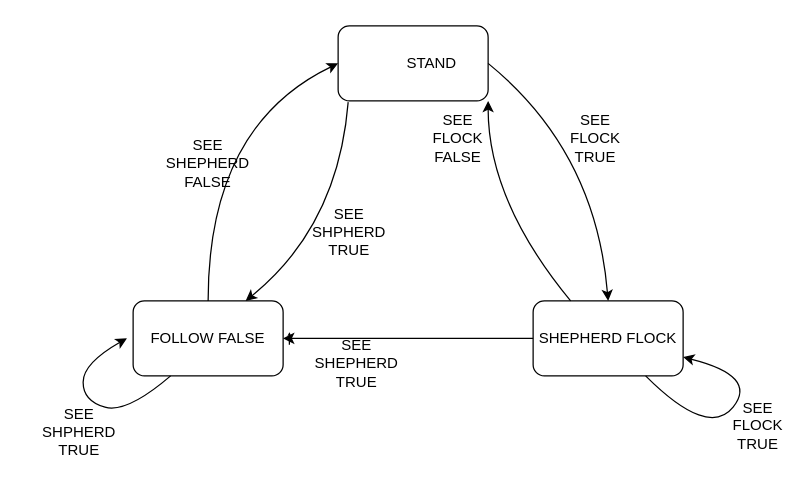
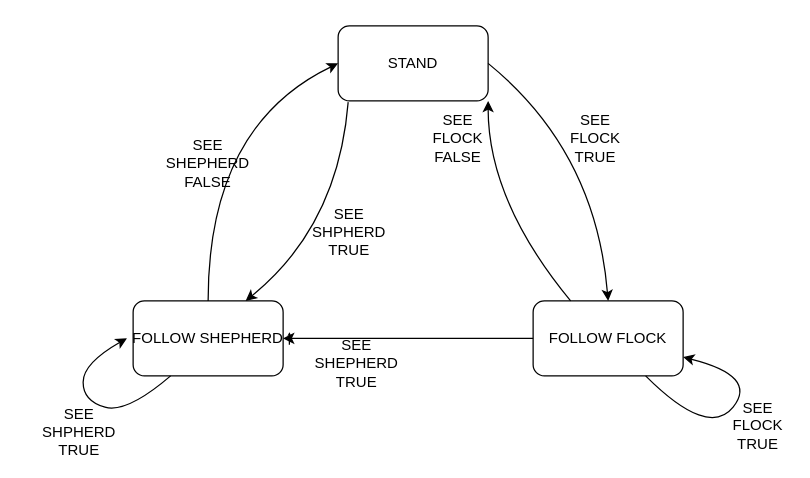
(432, 63) -> (413, 63)
(208, 338) -> (208, 338)
(608, 338) -> (608, 338)
